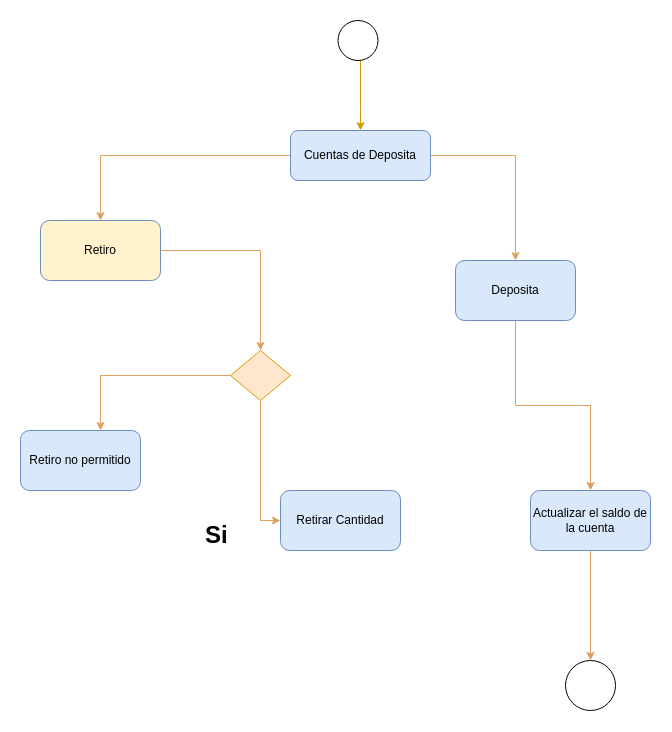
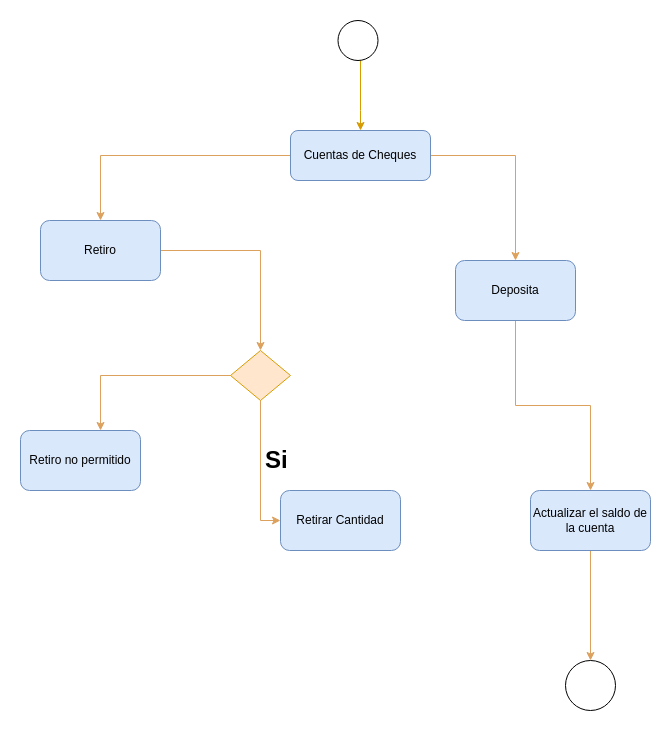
(361, 156) -> (361, 156)
(101, 251) -> (101, 251)
(216, 531) -> (276, 456)
